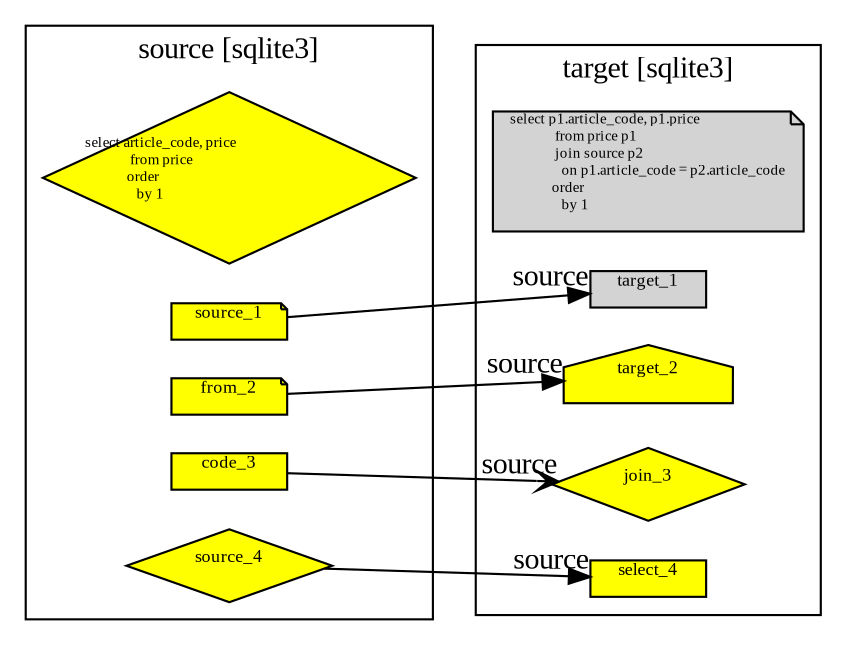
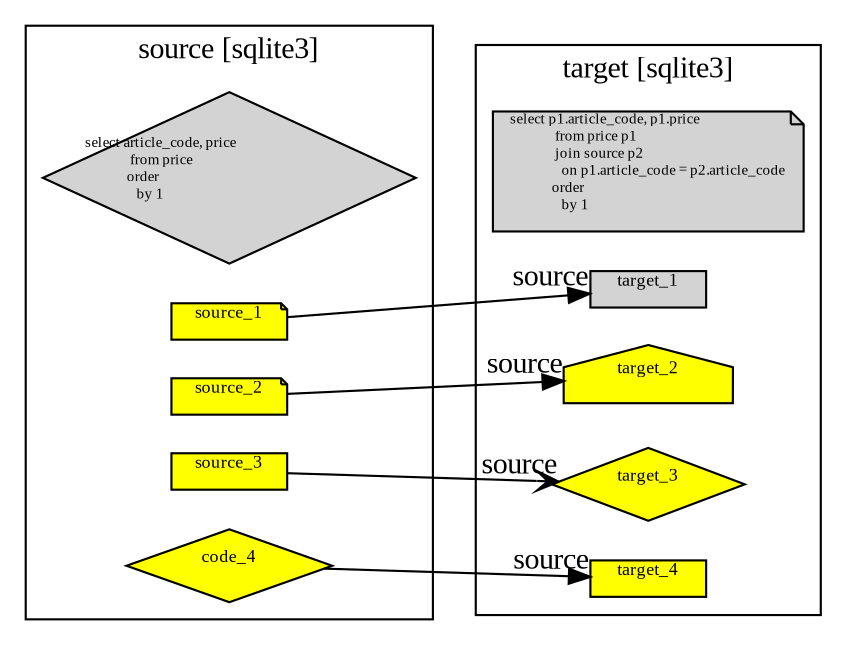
(229, 178) -> (229, 178)
(229, 396) -> (229, 396)
(229, 471) -> (229, 471)
(648, 484) -> (648, 484)
(229, 566) -> (229, 566)
(648, 579) -> (648, 579)
